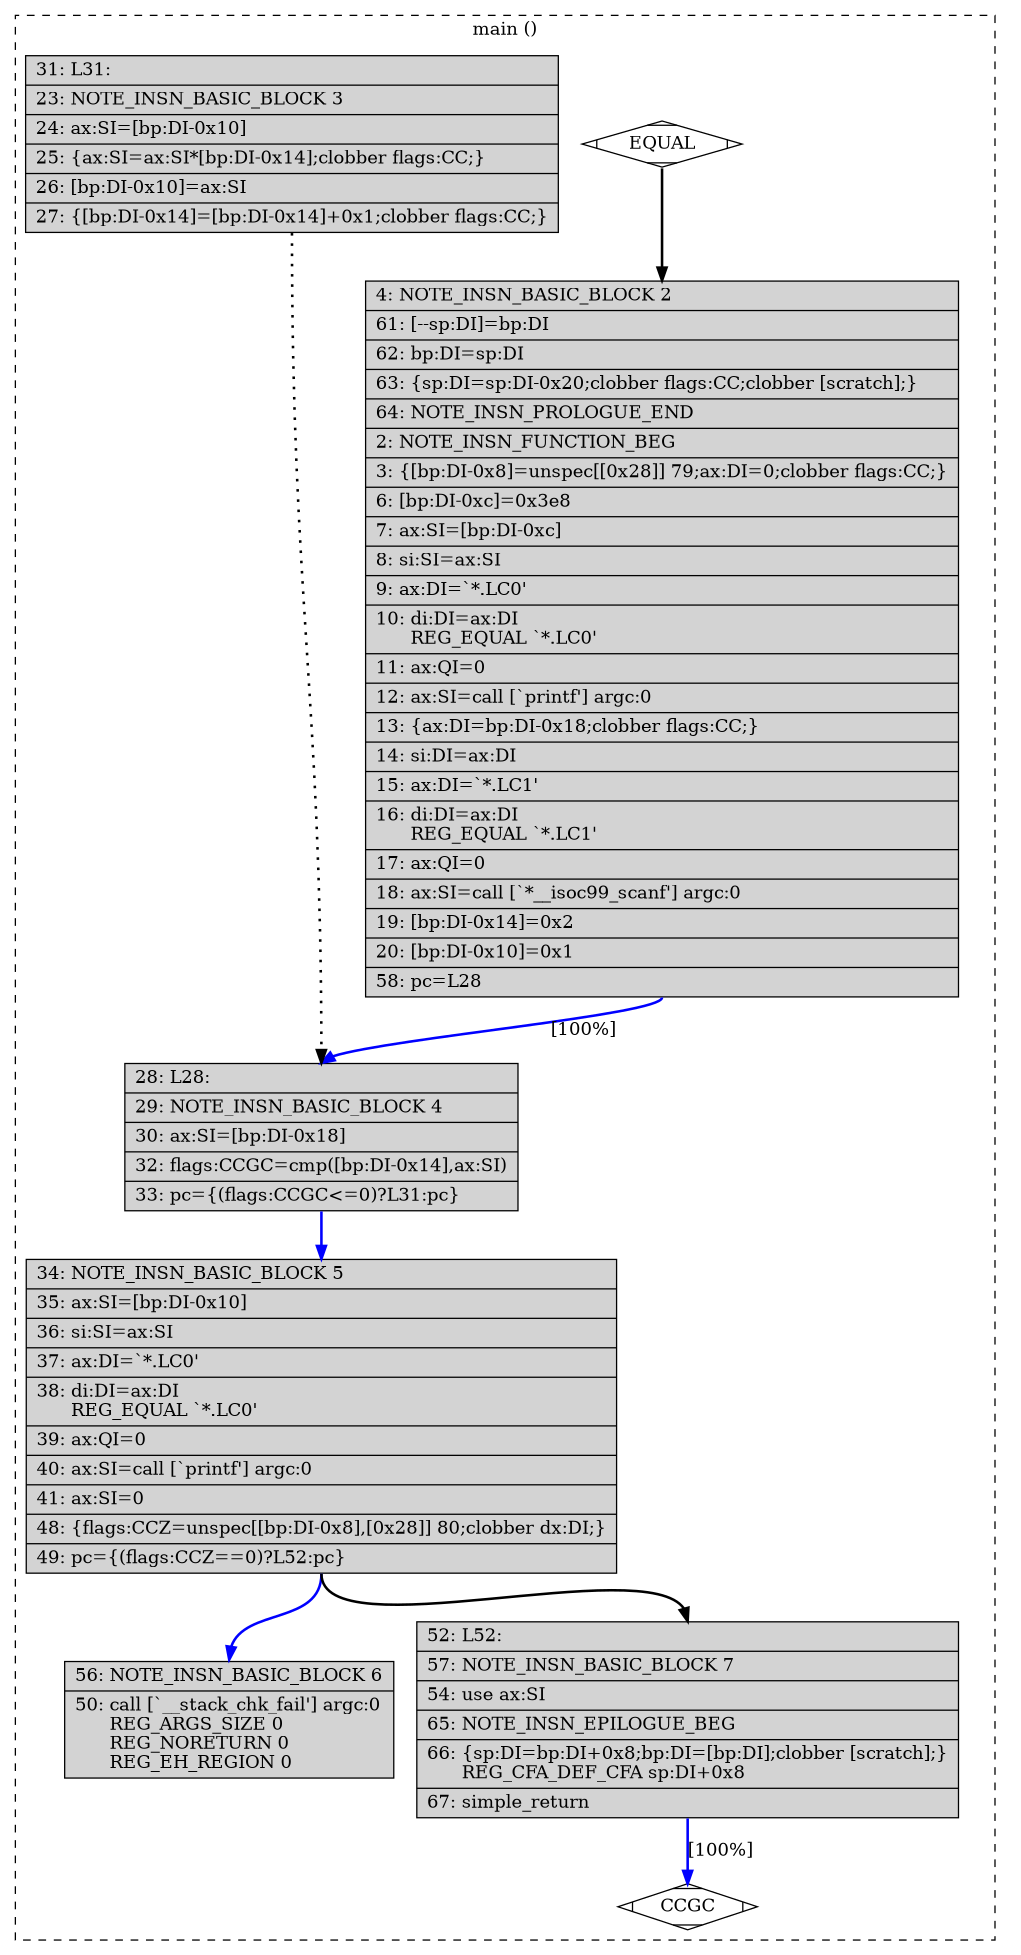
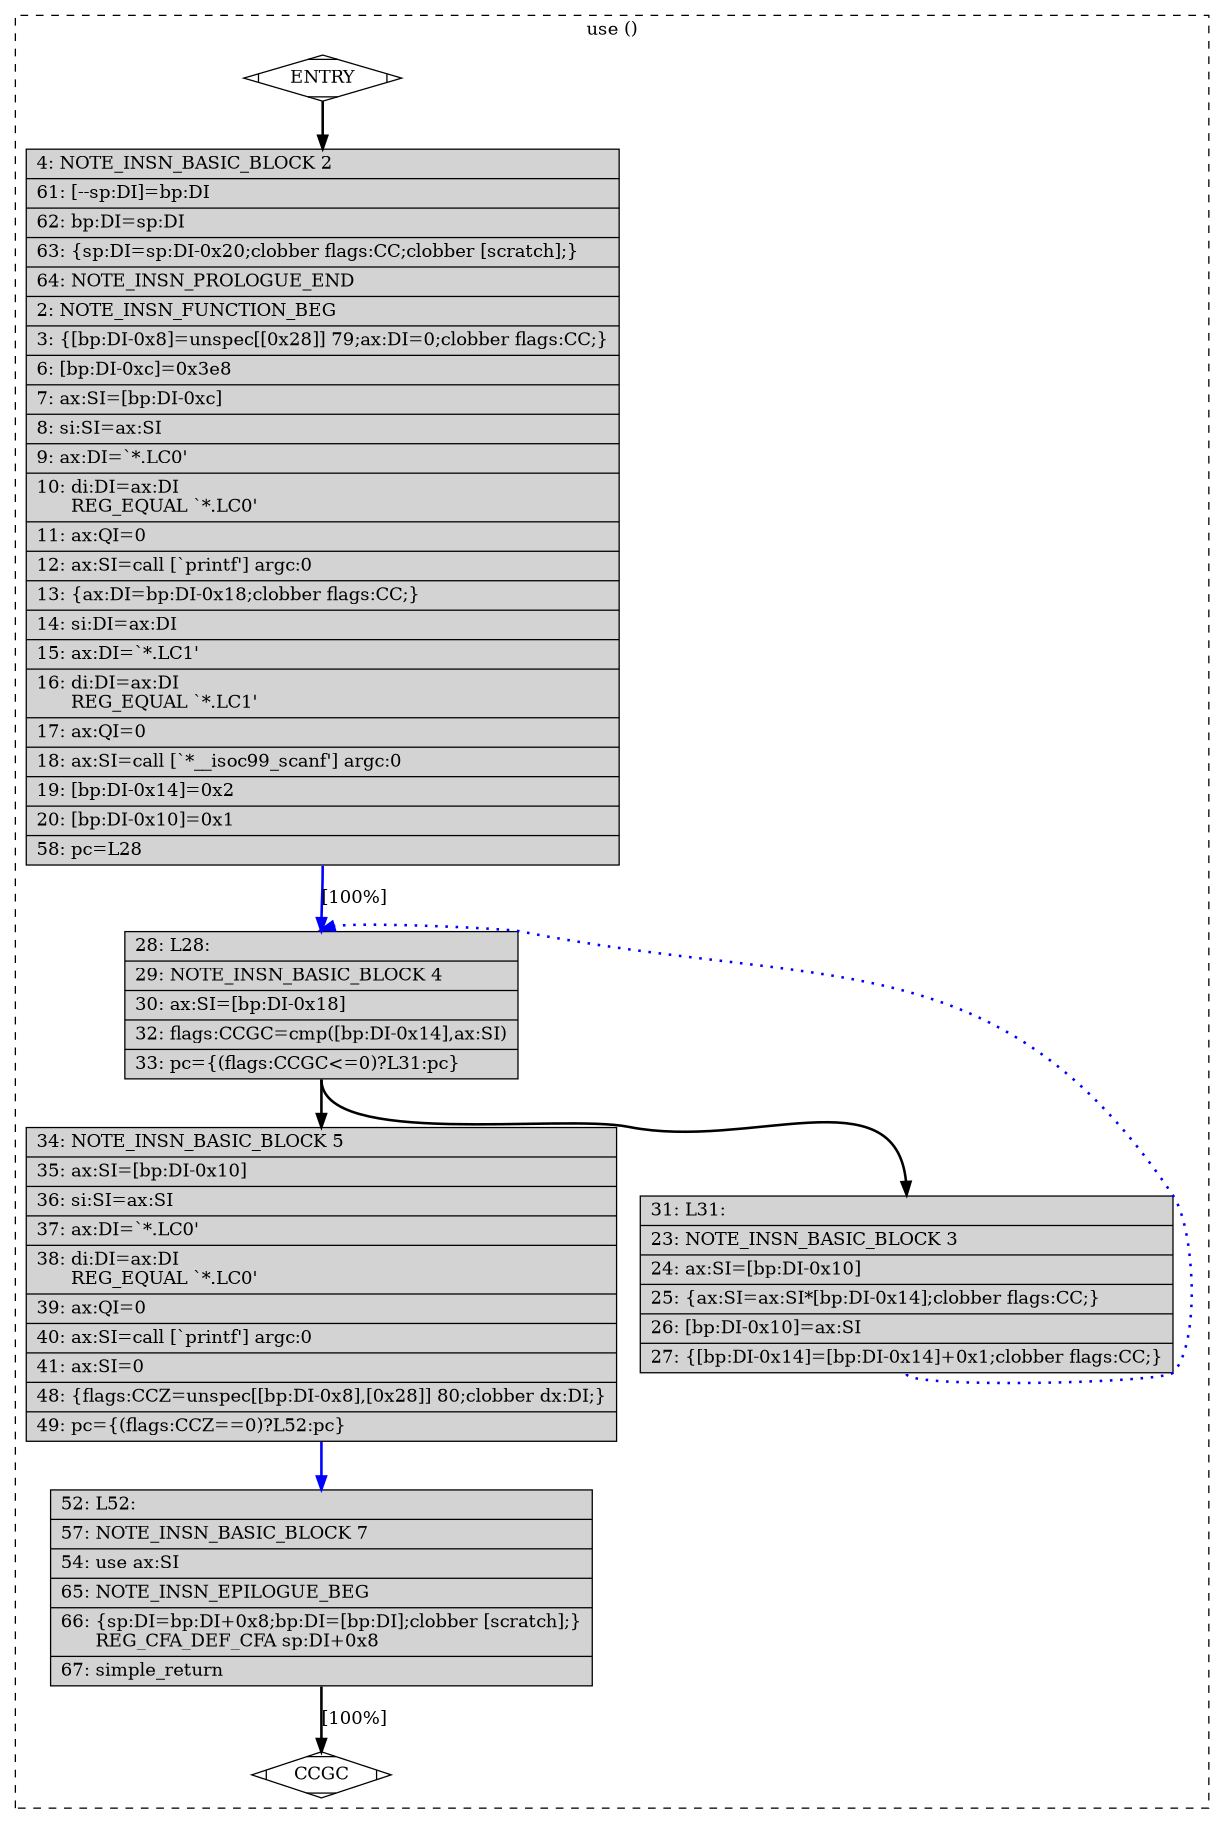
(505, 30) -> (612, 30)
(662, 144) -> (323, 78)
(306, 642) -> (1006, 1034)
none -> (621, 1126)
(321, 1229) -> (321, 1098)
(498, 1598) -> (321, 1459)
(229, 1720) -> none
(688, 1844) -> (321, 1713)
